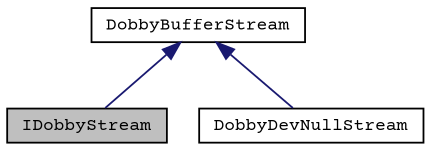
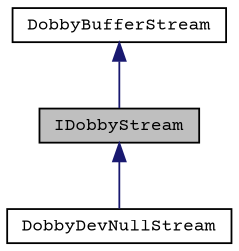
(262, 81) -> (119, 185)
